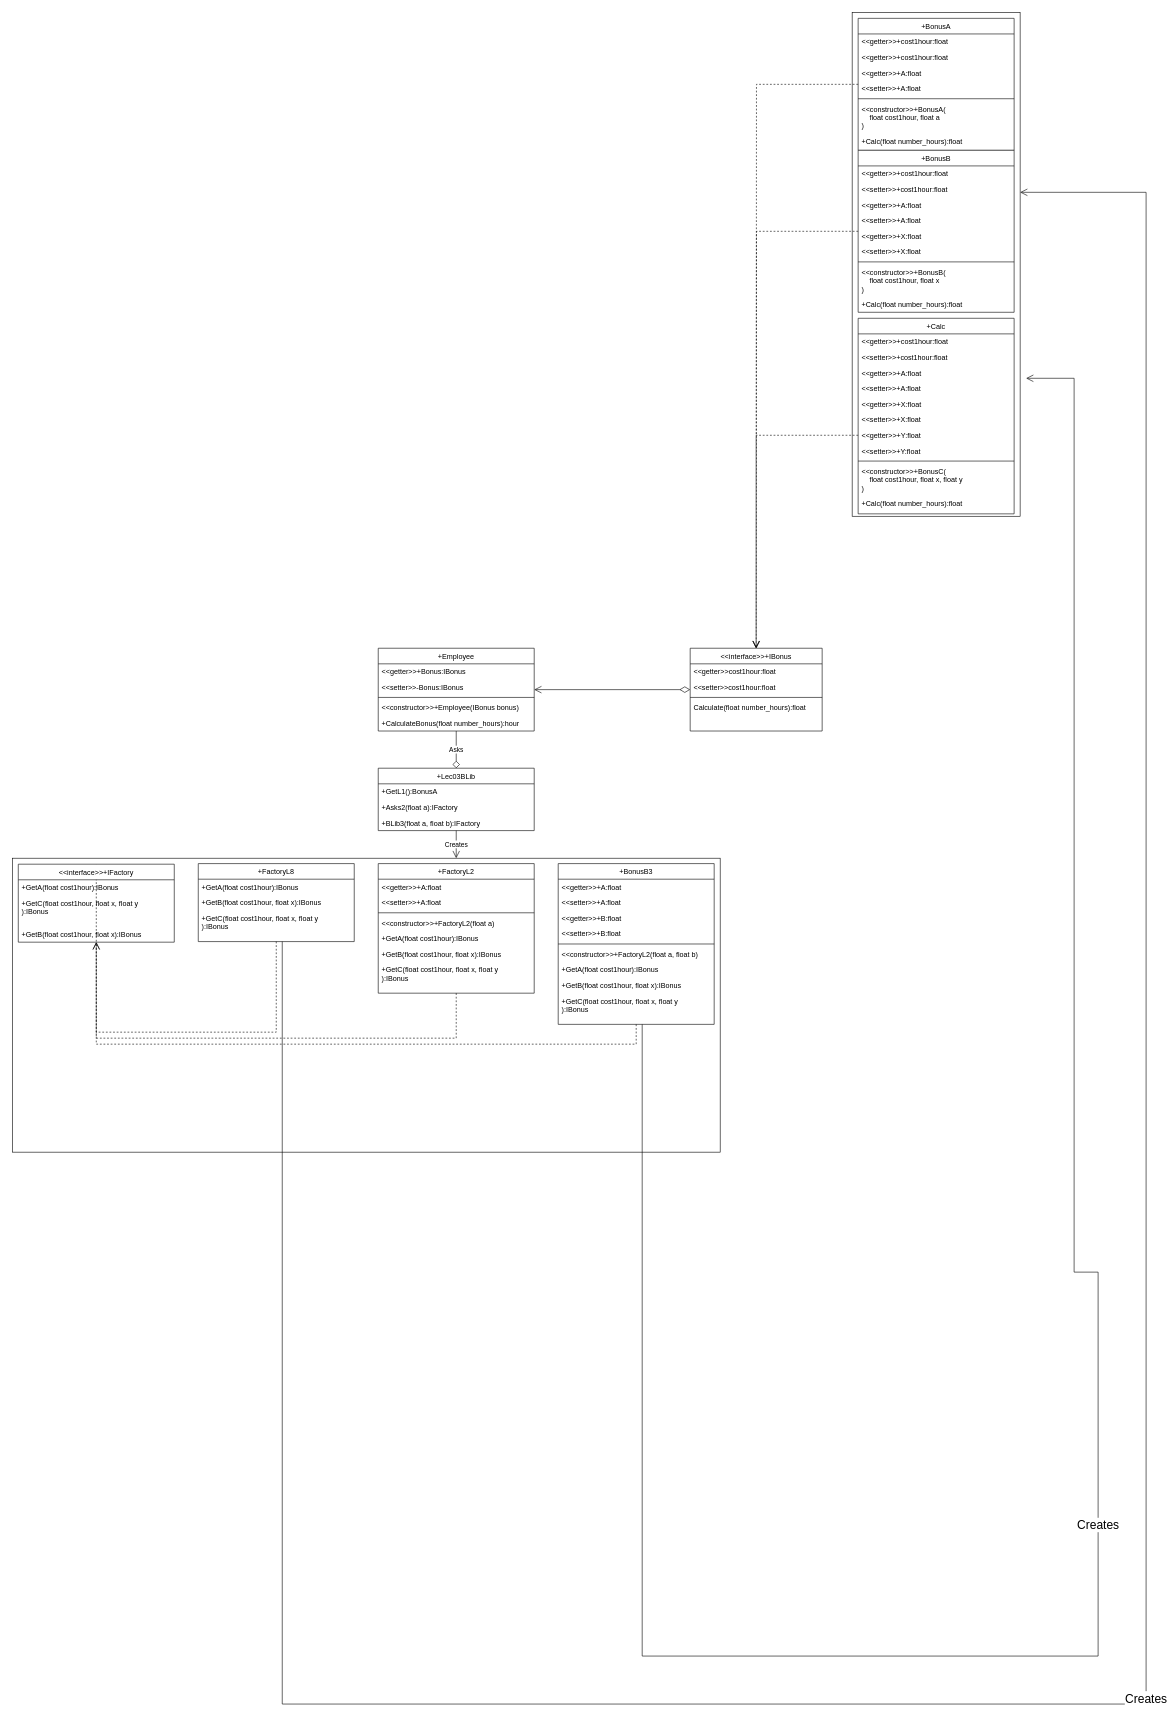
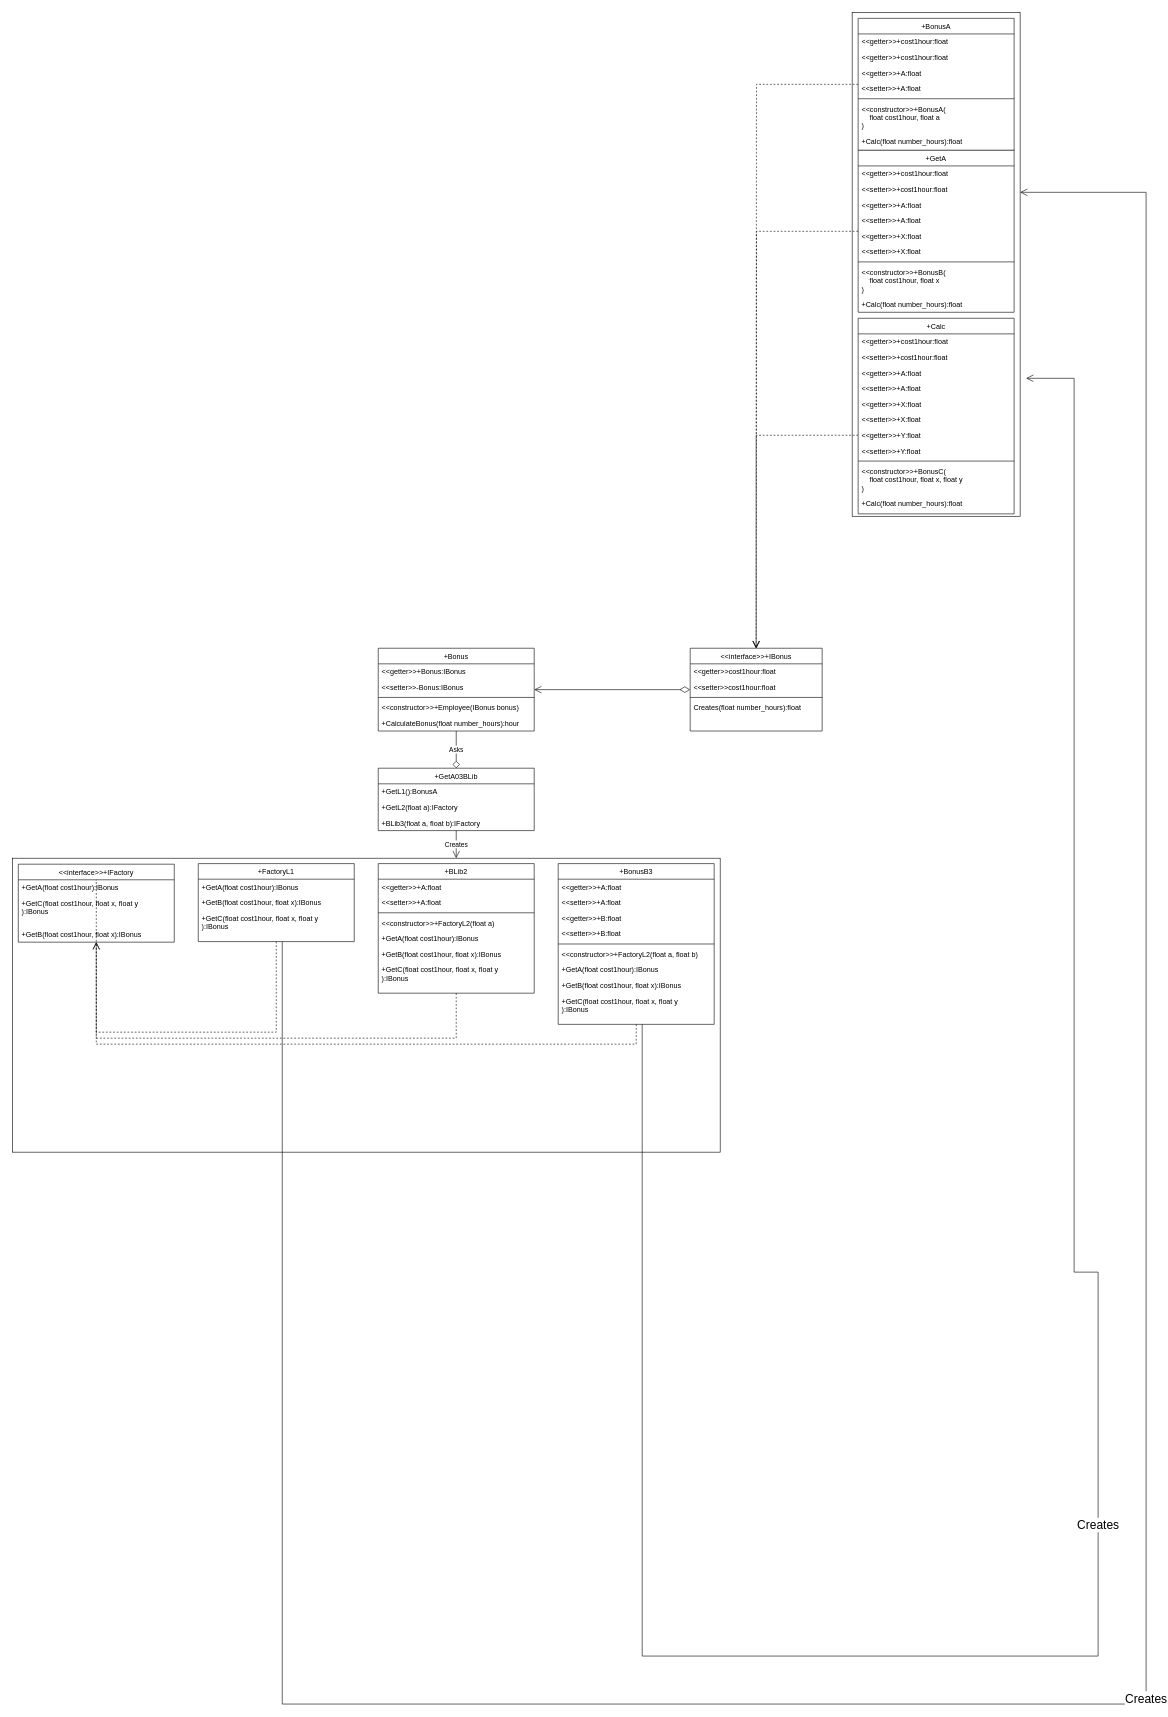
(936, 158) -> (936, 158)
(456, 656) -> (456, 656)
(759, 708) -> (756, 708)
(456, 776) -> (456, 776)
(427, 808) -> (427, 808)
(276, 872) -> (276, 872)
(456, 872) -> (456, 872)
